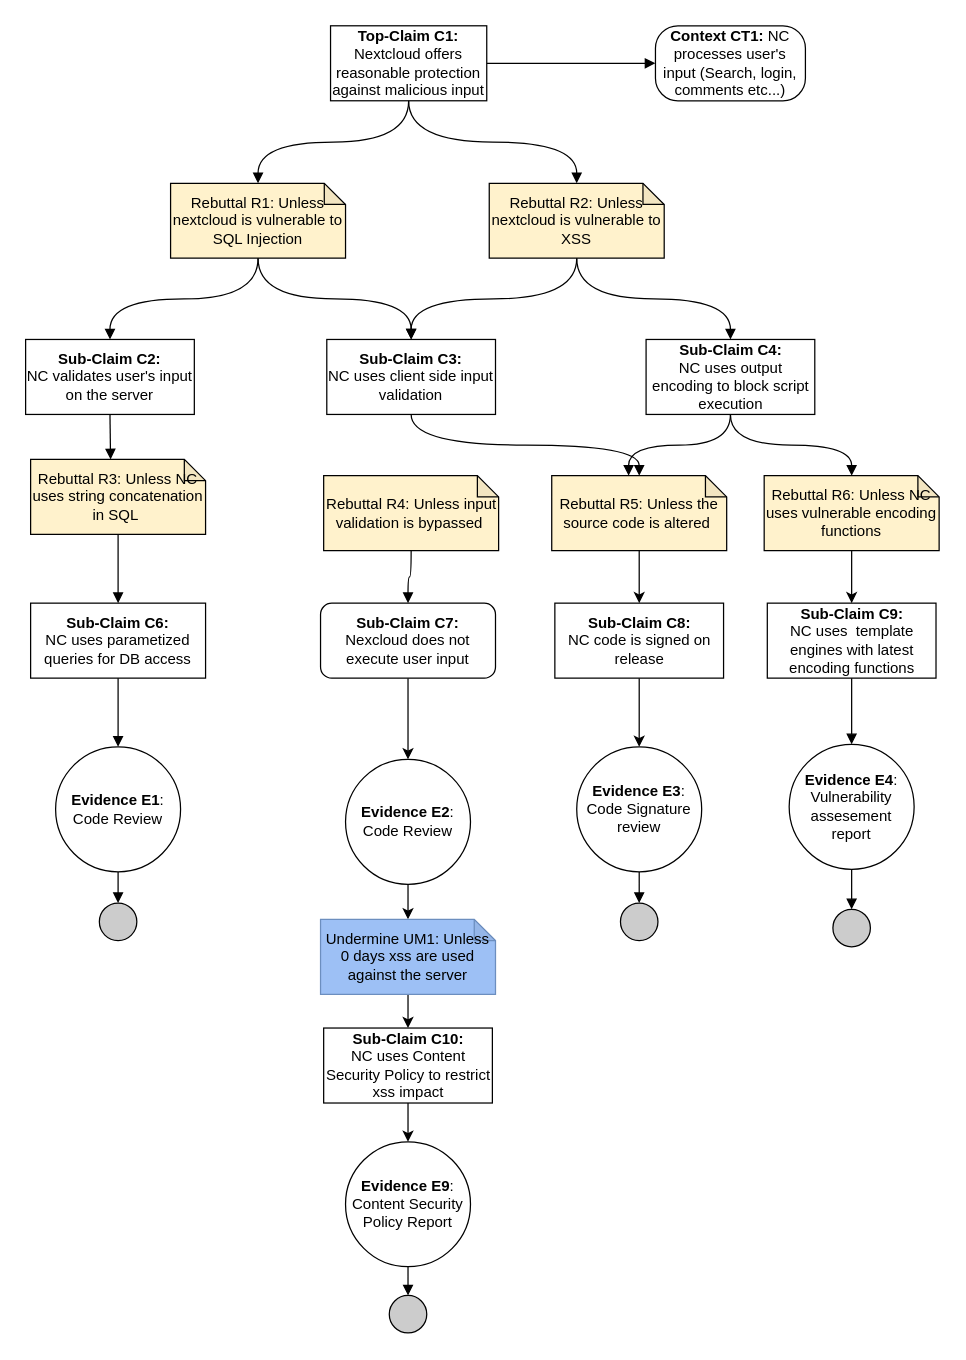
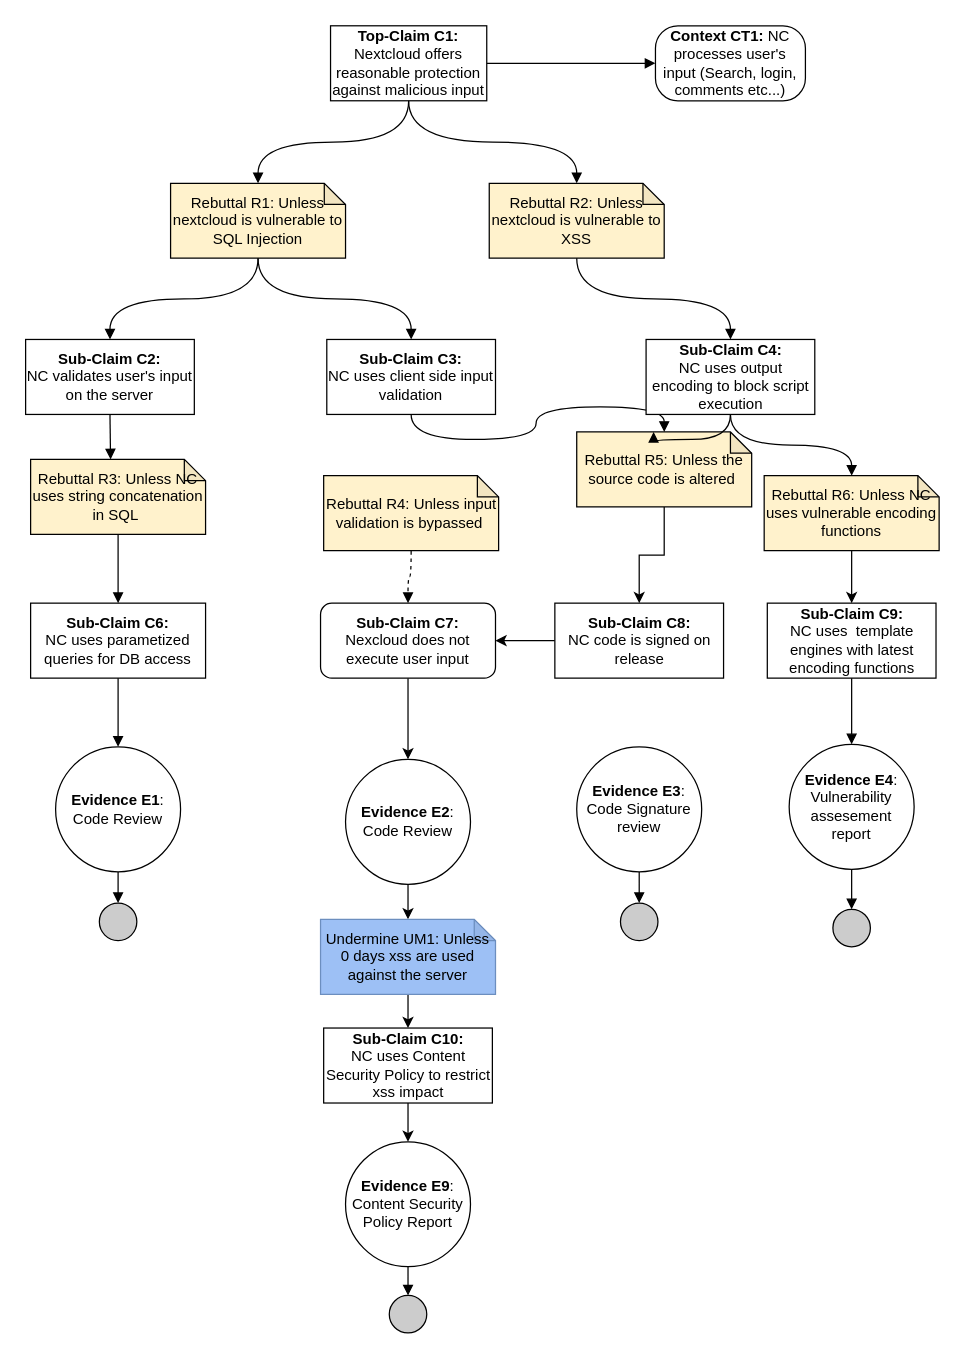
(496, 299) -> none
(639, 513) -> (664, 469)
(410, 575) -> (410, 575)
(639, 709) -> (530, 641)
